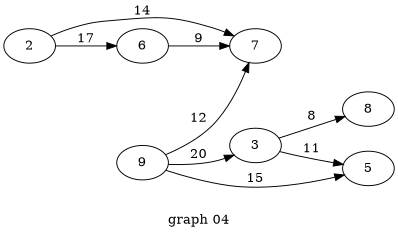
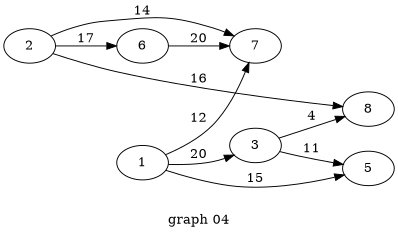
(199, 39) -> (199, 39)
none -> (192, 86)
(312, 116) -> (312, 116)
(143, 163) -> (143, 163)
